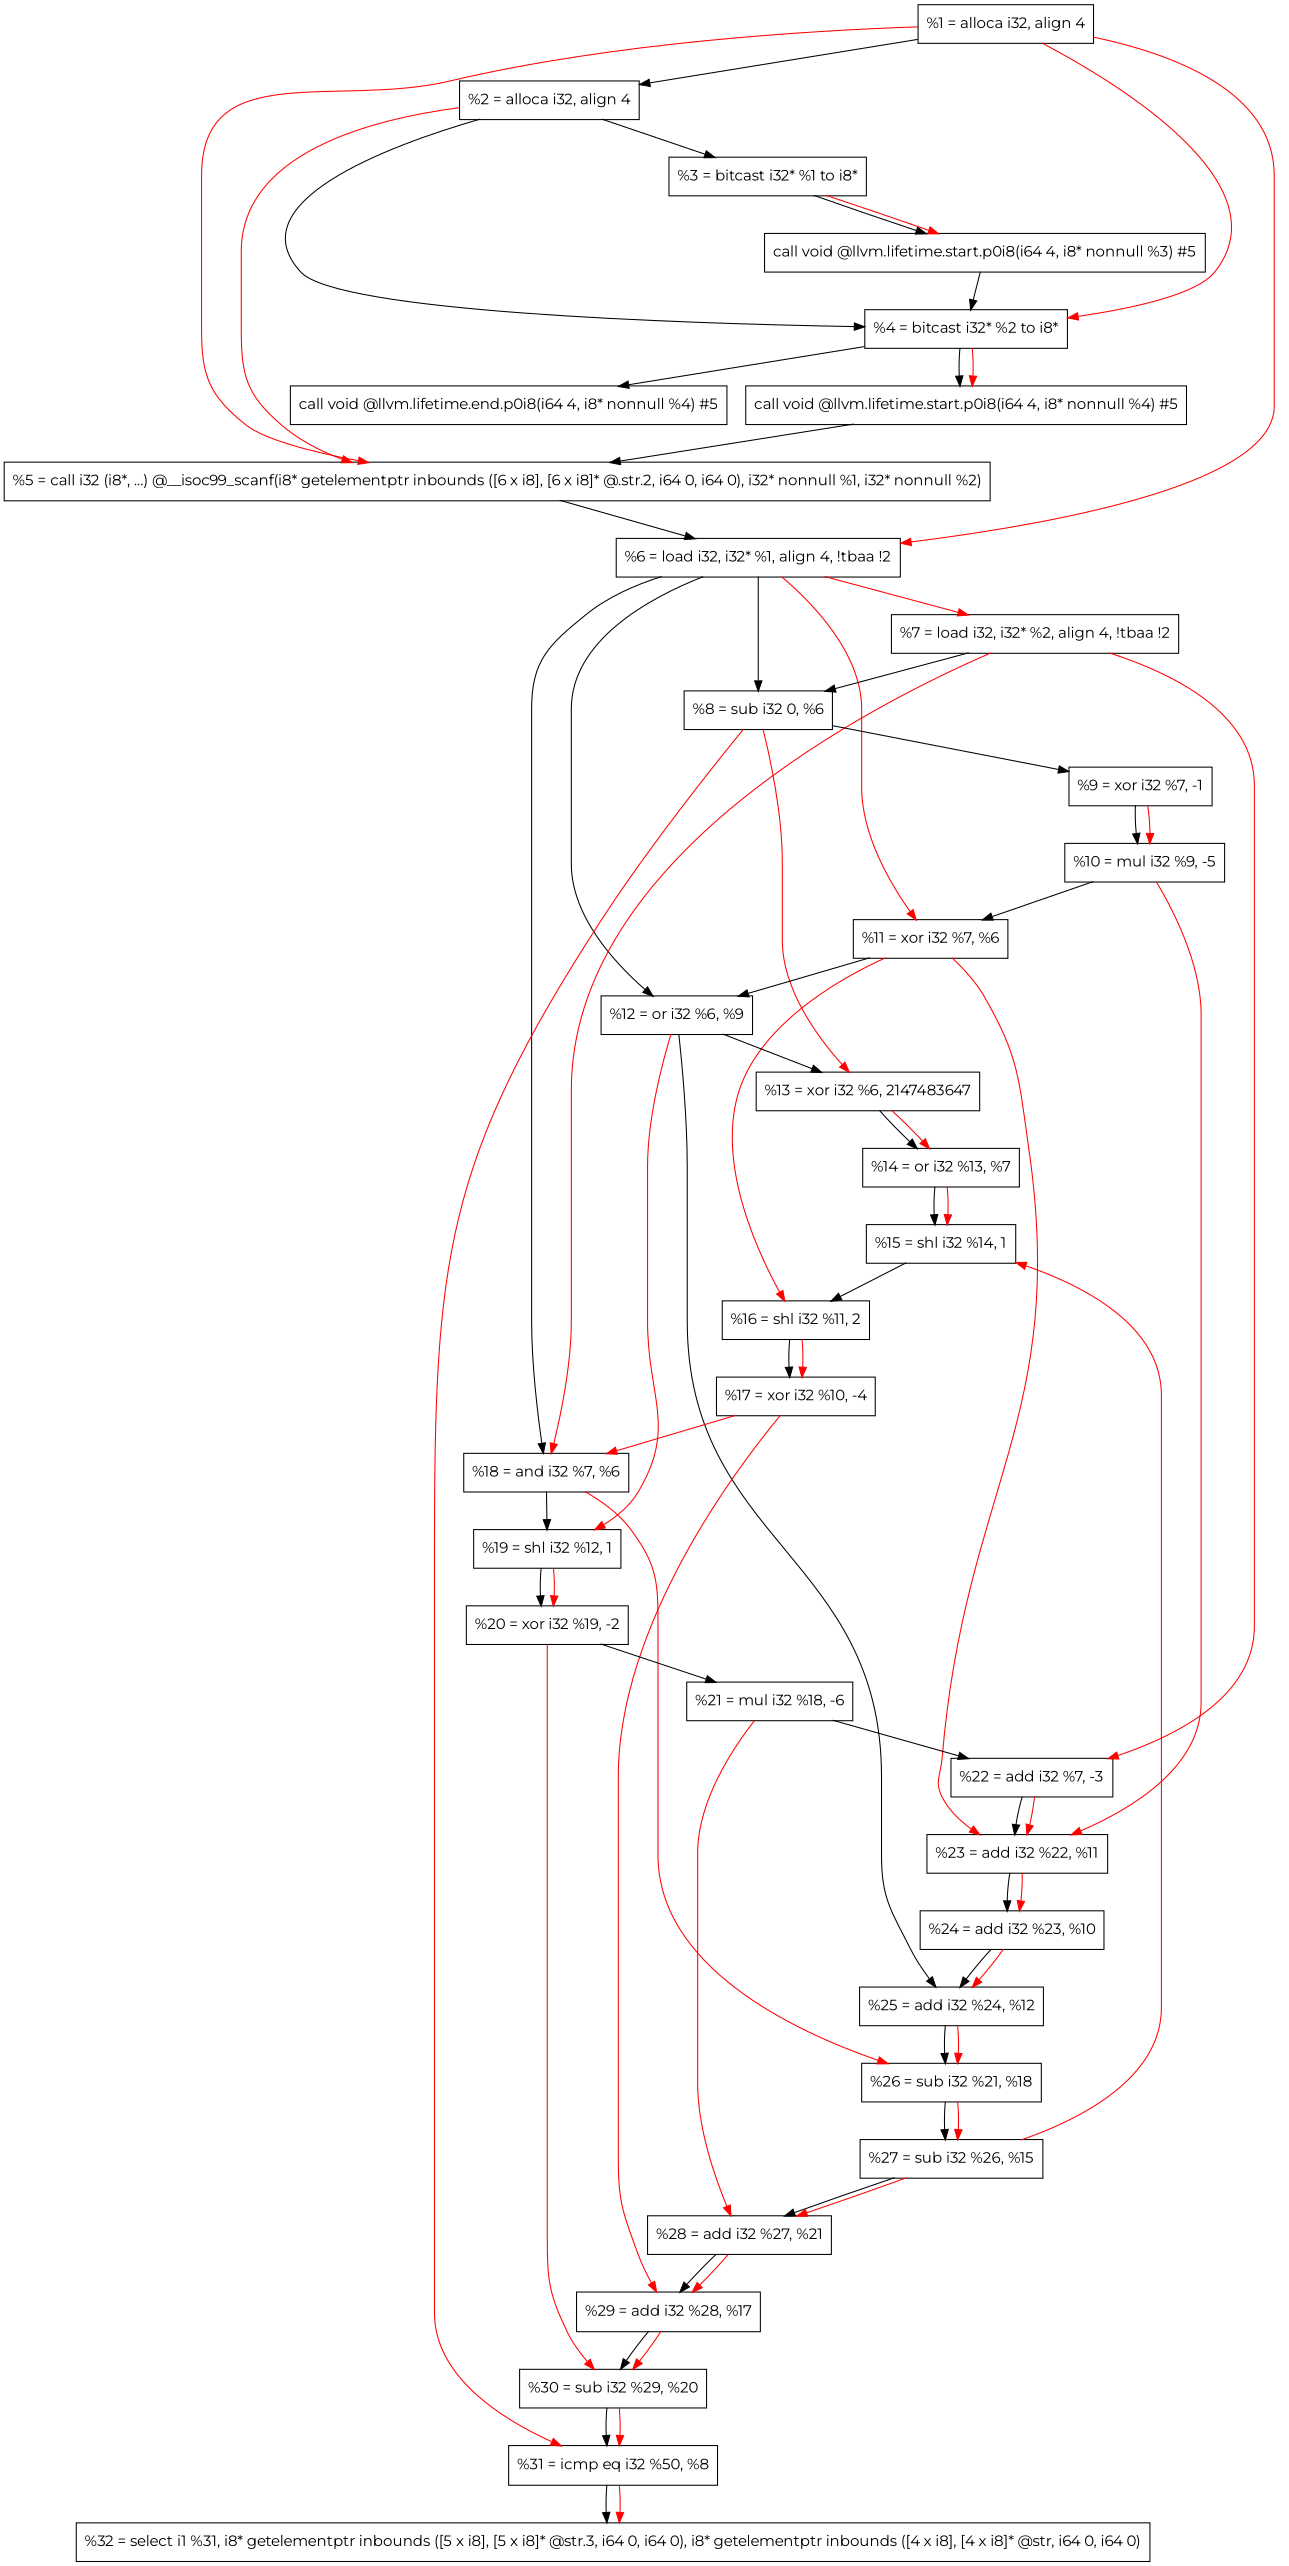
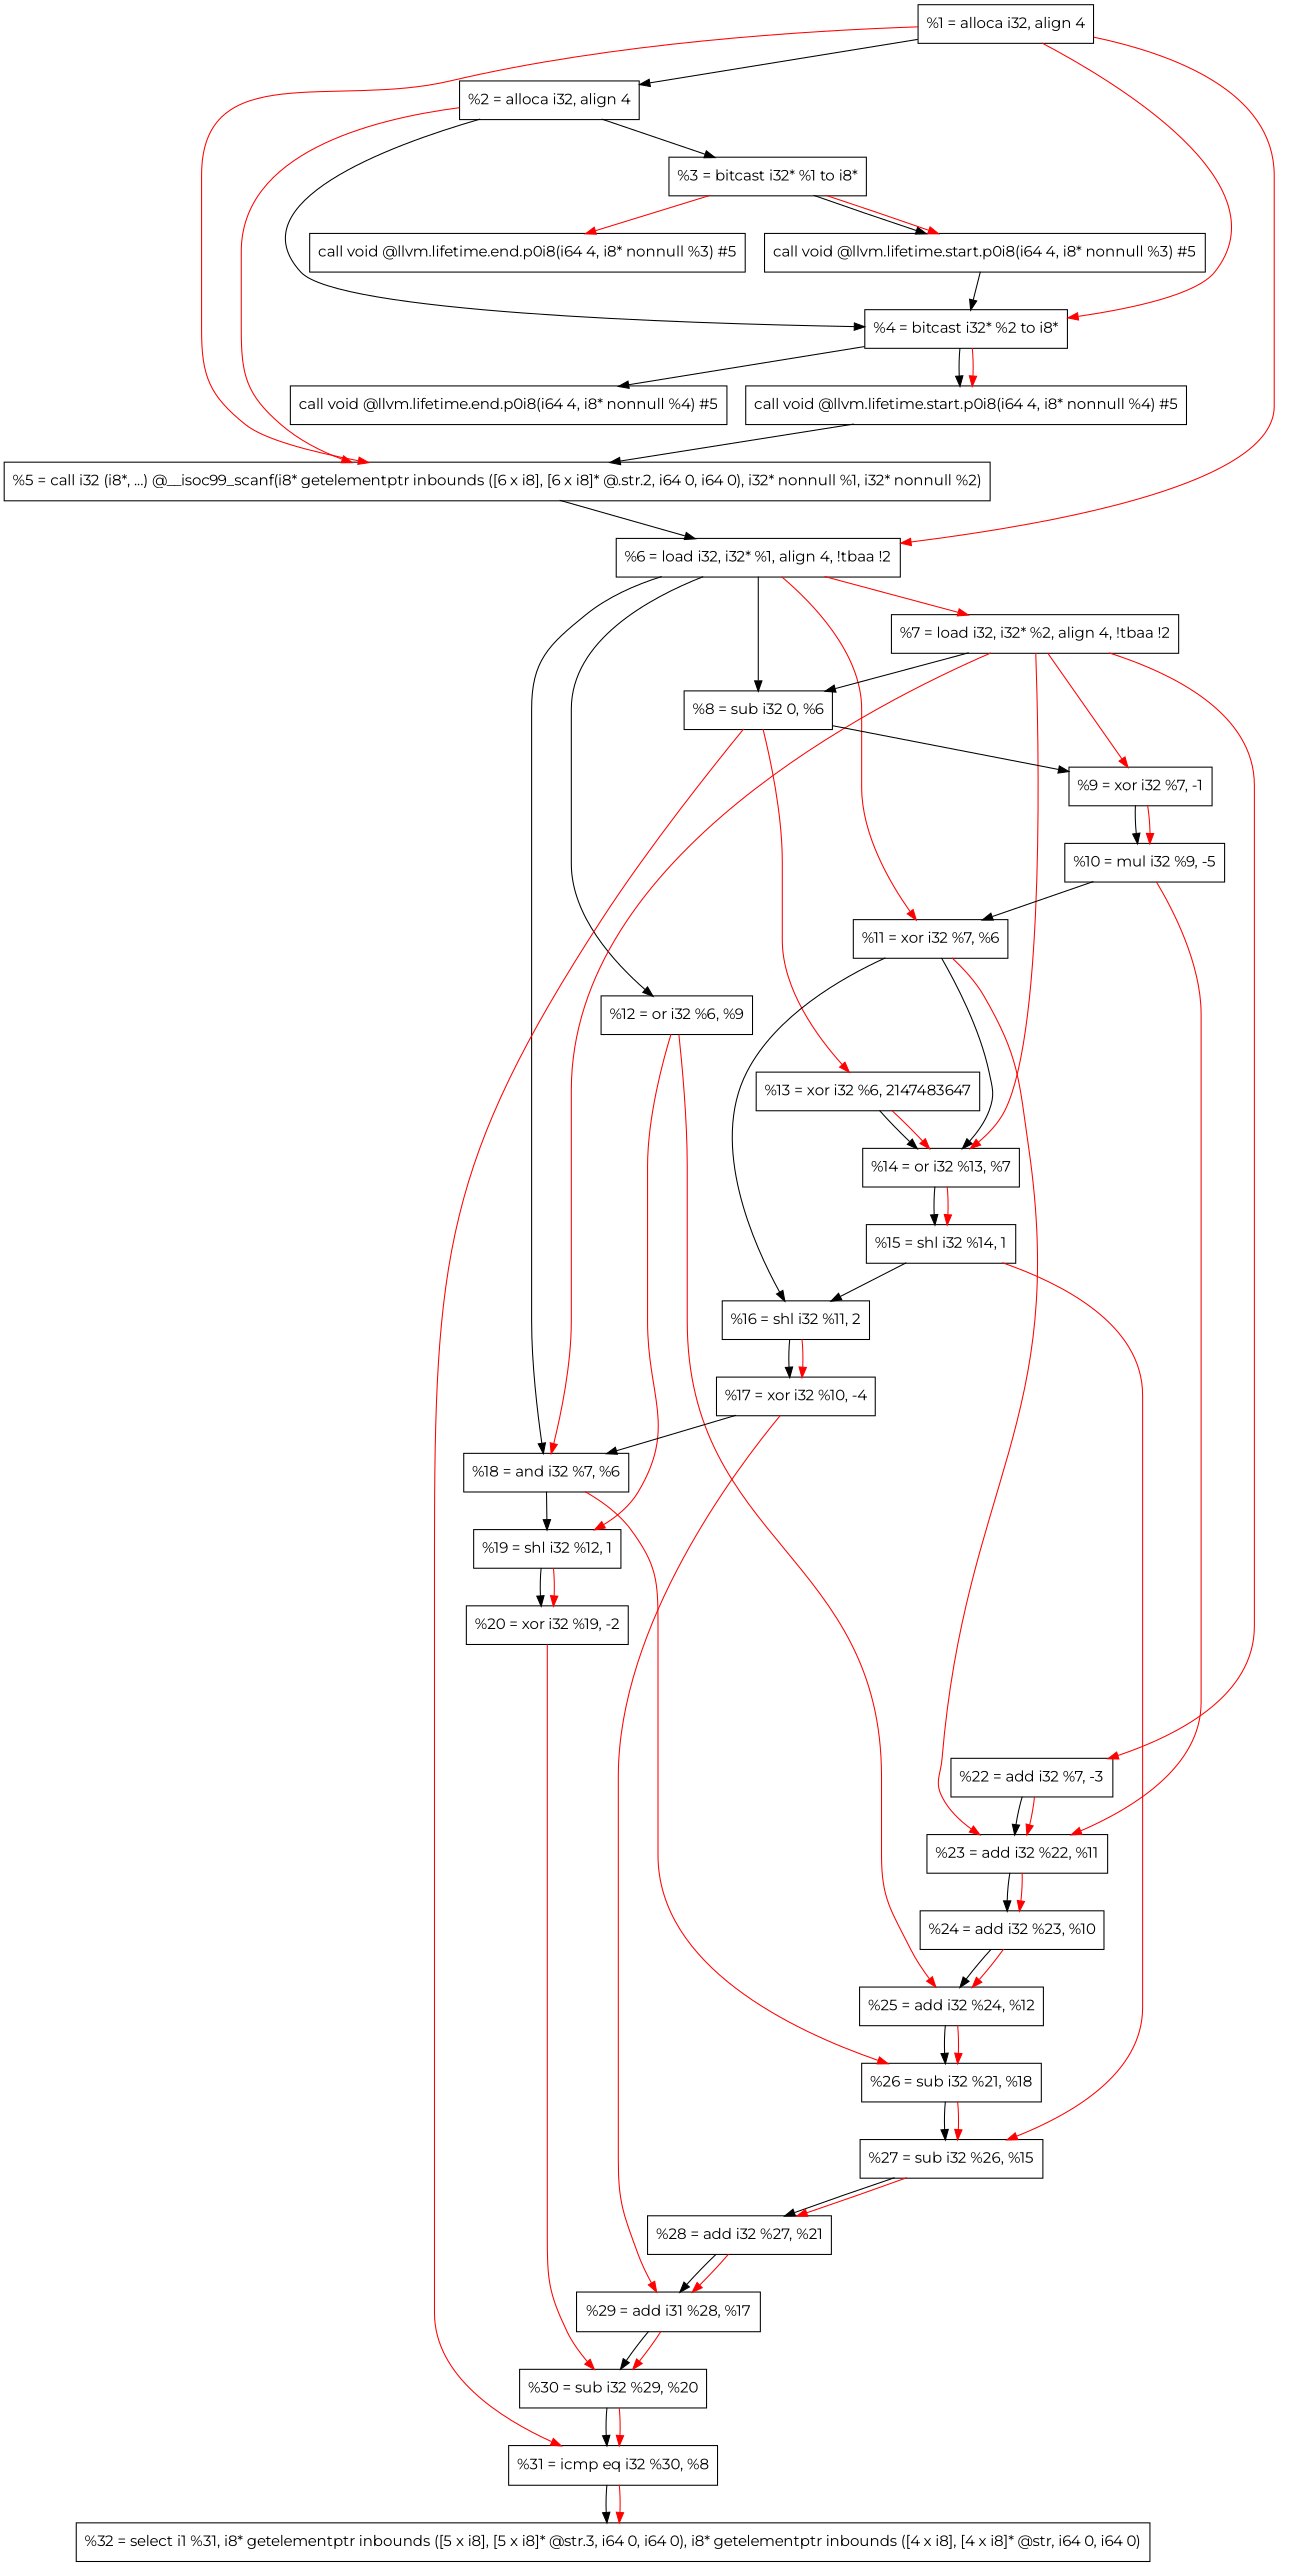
none -> (527, 253)
none -> (1085, 706)
none -> (1036, 892)
(809, 976) -> (983, 1049)
(770, 1052) -> none
(739, 1095) -> (739, 1095)
(676, 1433) -> (676, 1433)
(761, 1520) -> (761, 1520)
(770, 1701) -> none
(1161, 1704) -> (1143, 1694)
(668, 2312) -> (668, 2312)
(613, 2465) -> (613, 2465)
